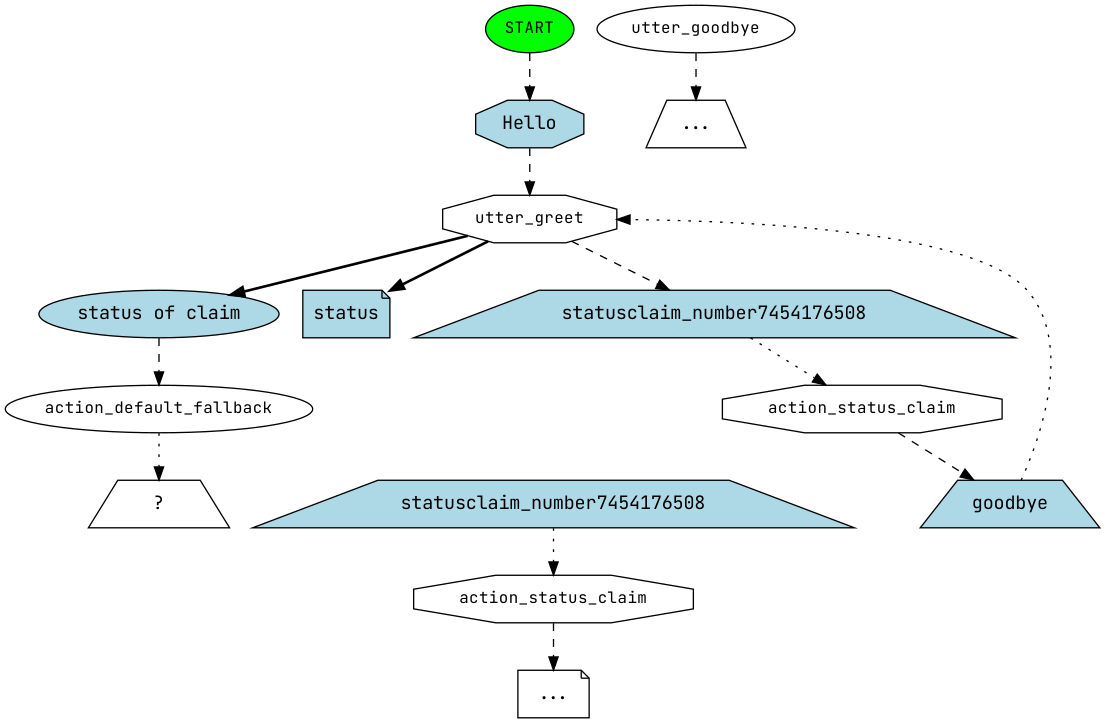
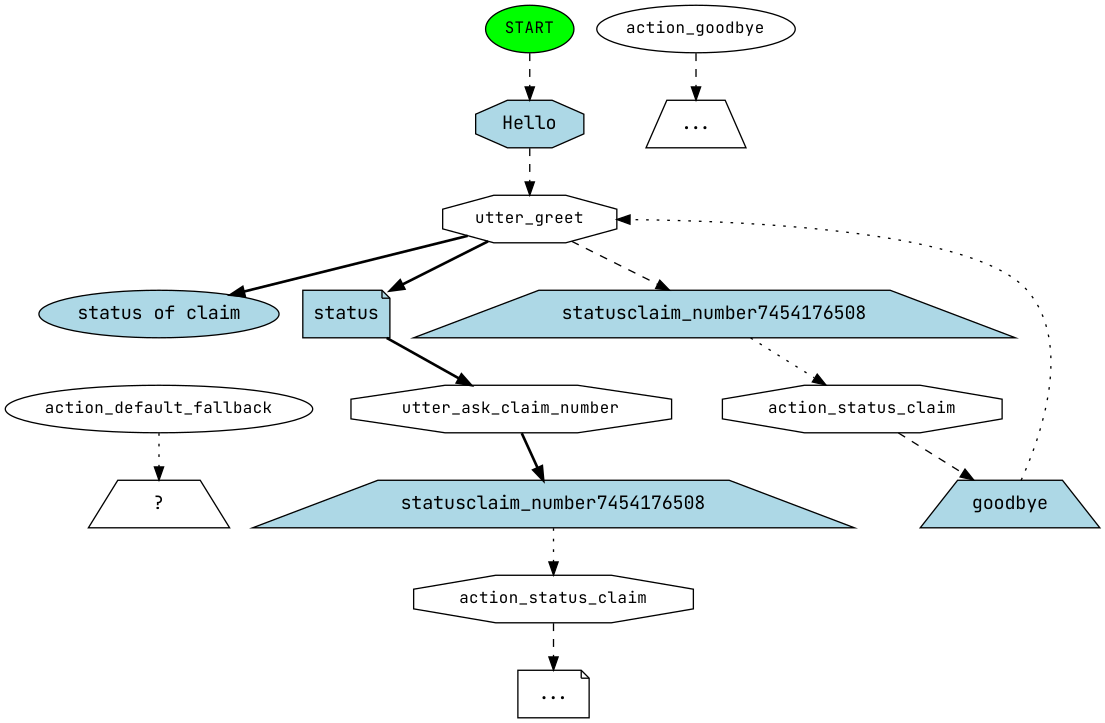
(696, 29) -> (696, 29)
(159, 355) -> none
none -> (511, 409)
